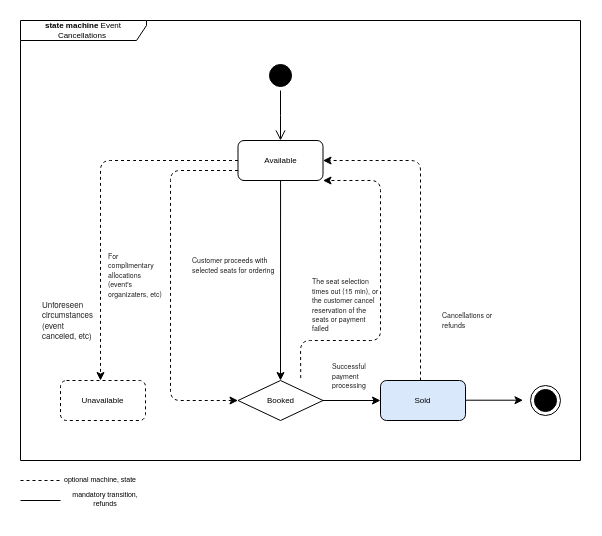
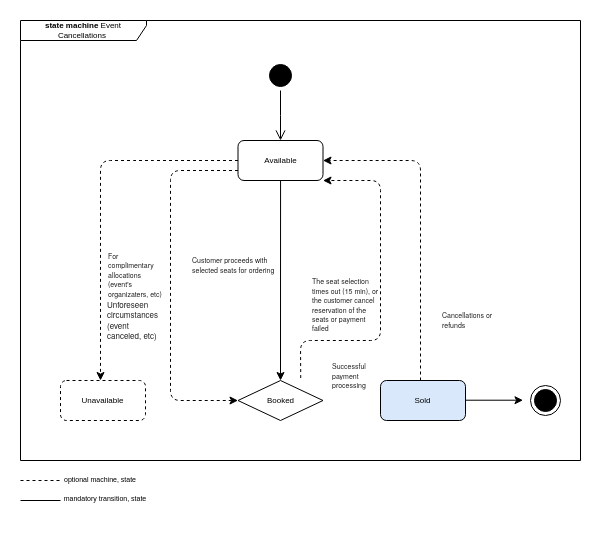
(71, 321) -> (136, 321)
(348, 401) -> none
(106, 500) -> (106, 500)
